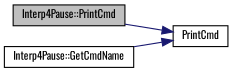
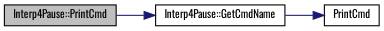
(143, 27) -> (130, 15)
